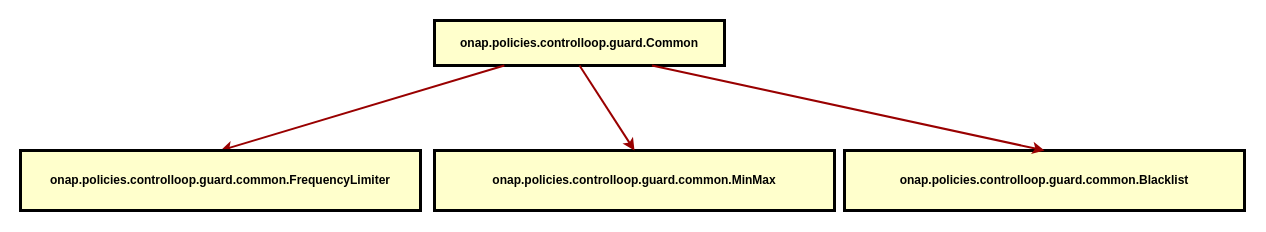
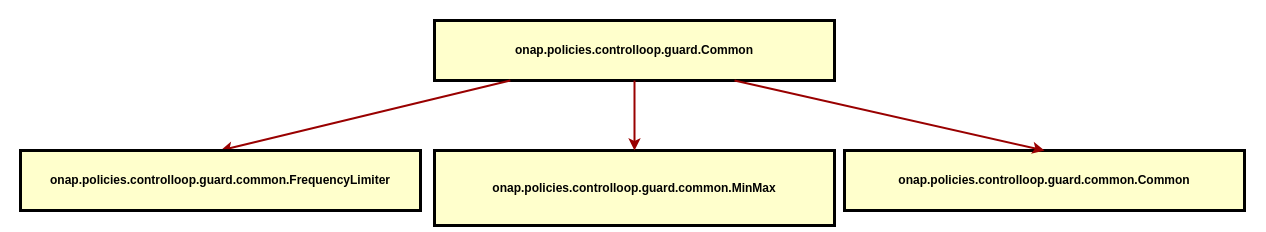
(580, 43) -> (635, 51)
(635, 181) -> (635, 188)
(1045, 181) -> (1045, 181)
